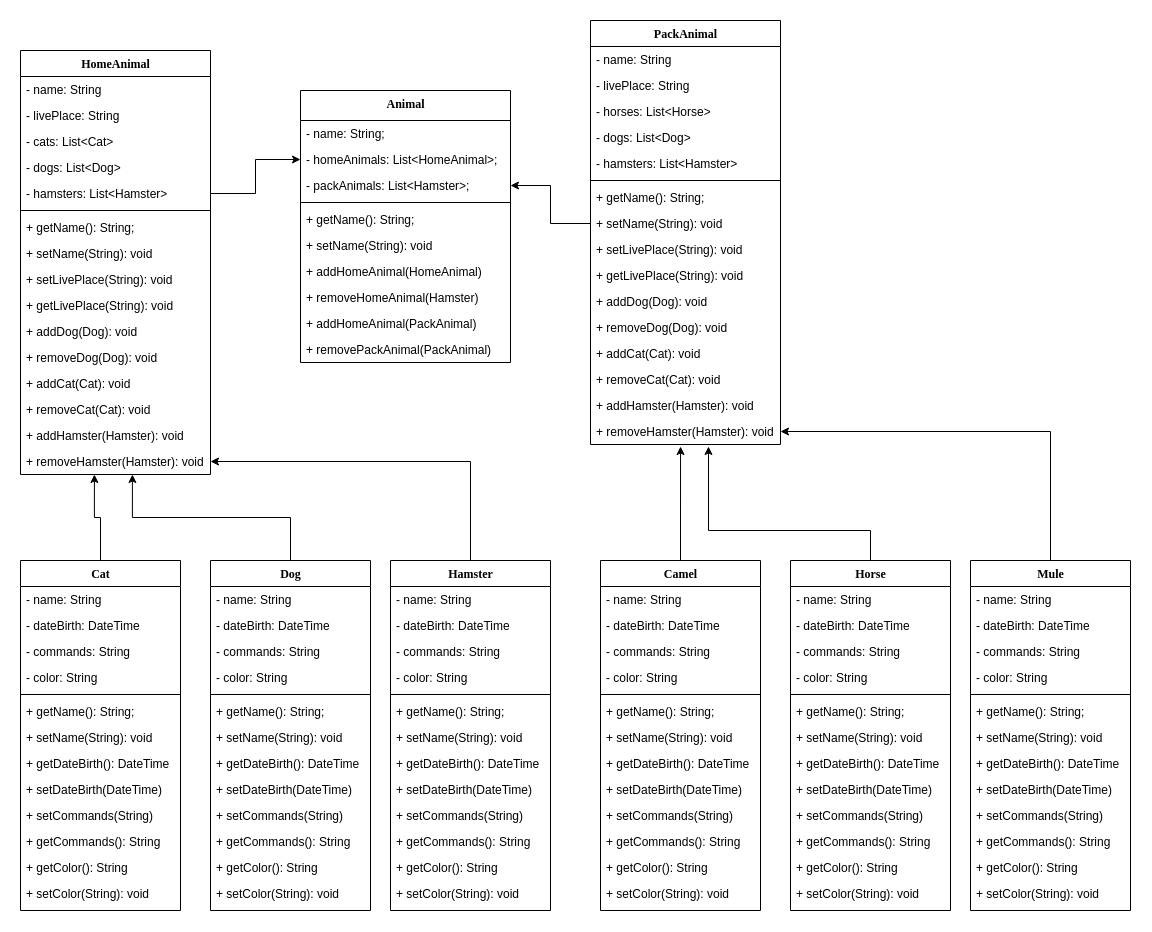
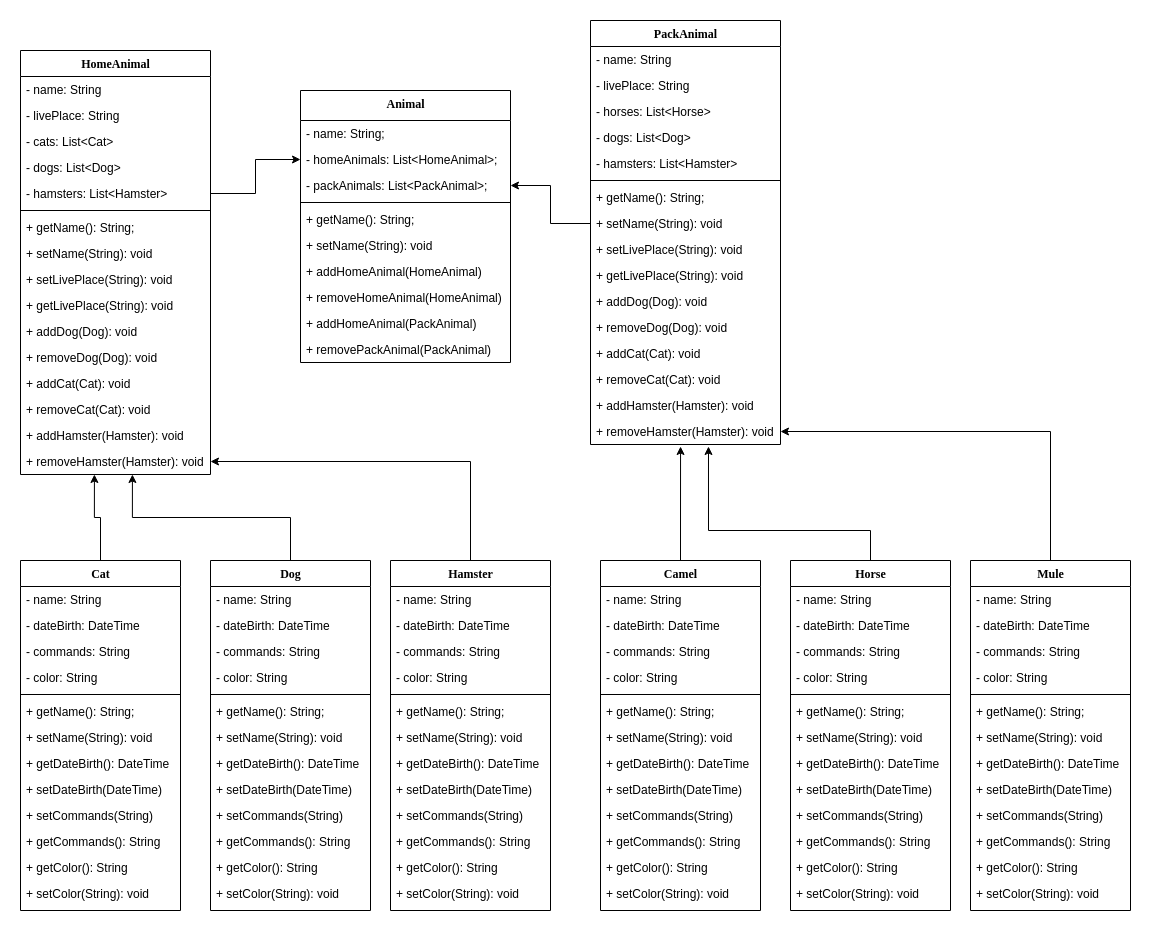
(393, 187) -> (400, 187)
(393, 299) -> (400, 299)
